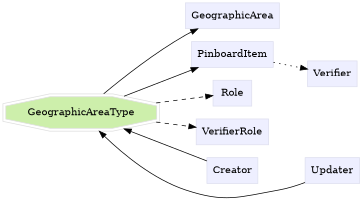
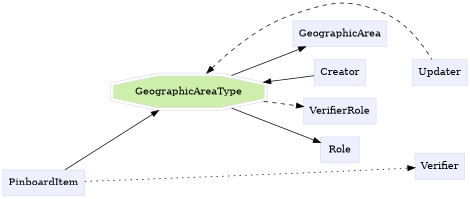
(158, 83) -> (109, 142)
(181, 100) -> (273, 124)
(197, 193) -> (324, 5)
